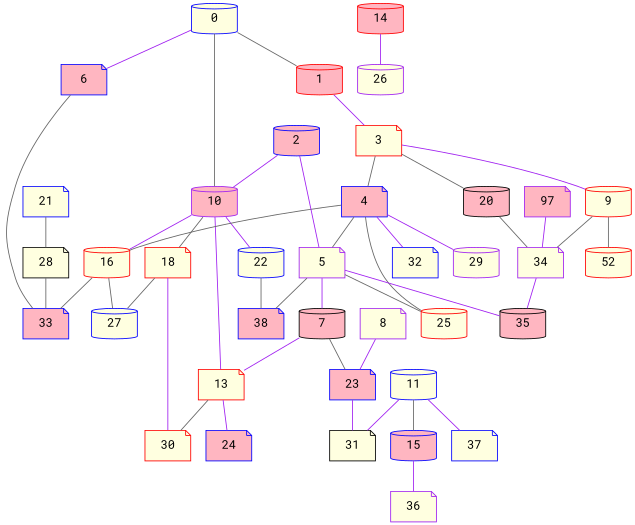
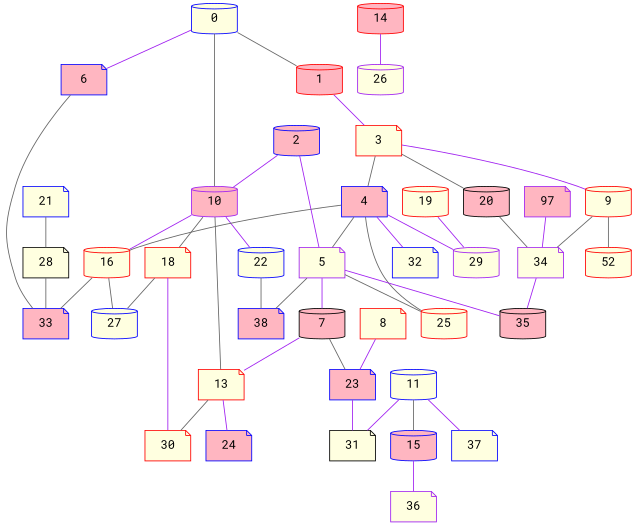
none -> (425, 202)
(218, 293) -> (218, 293)
(383, 324) -> (383, 324)
